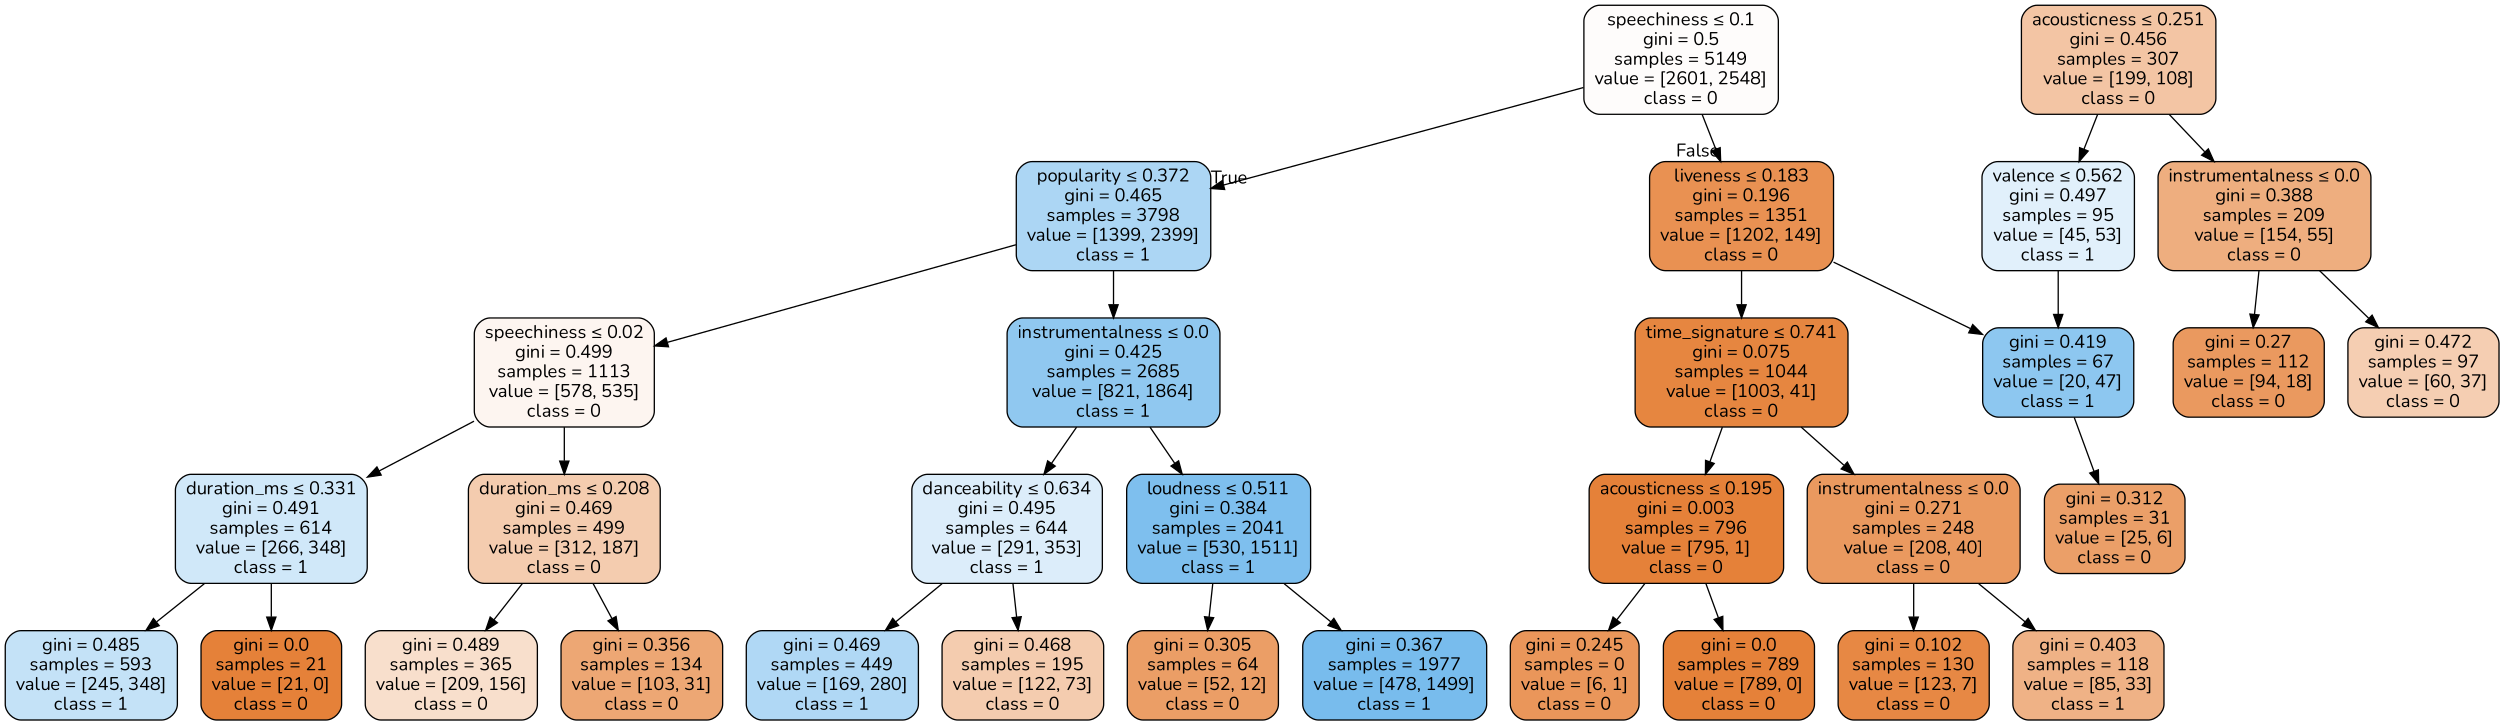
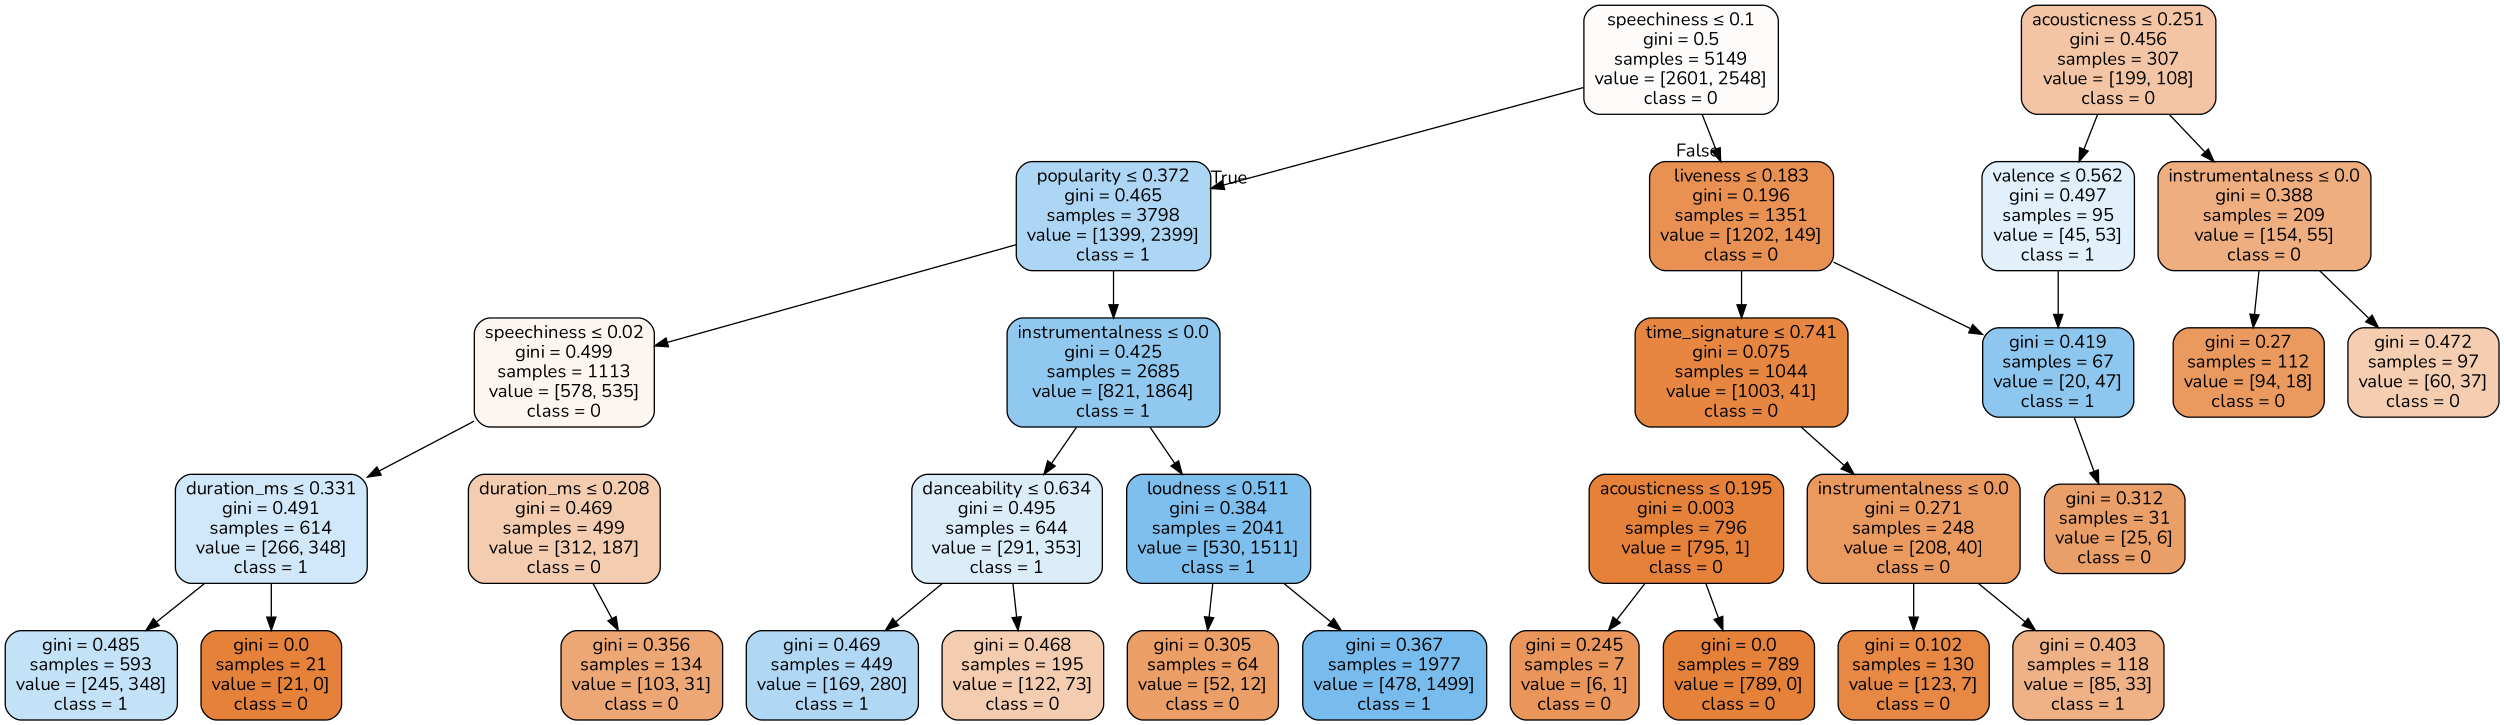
(564, 444) -> none
(1716, 445) -> none
(1575, 665) -> (1575, 665)
(451, 675) -> none
